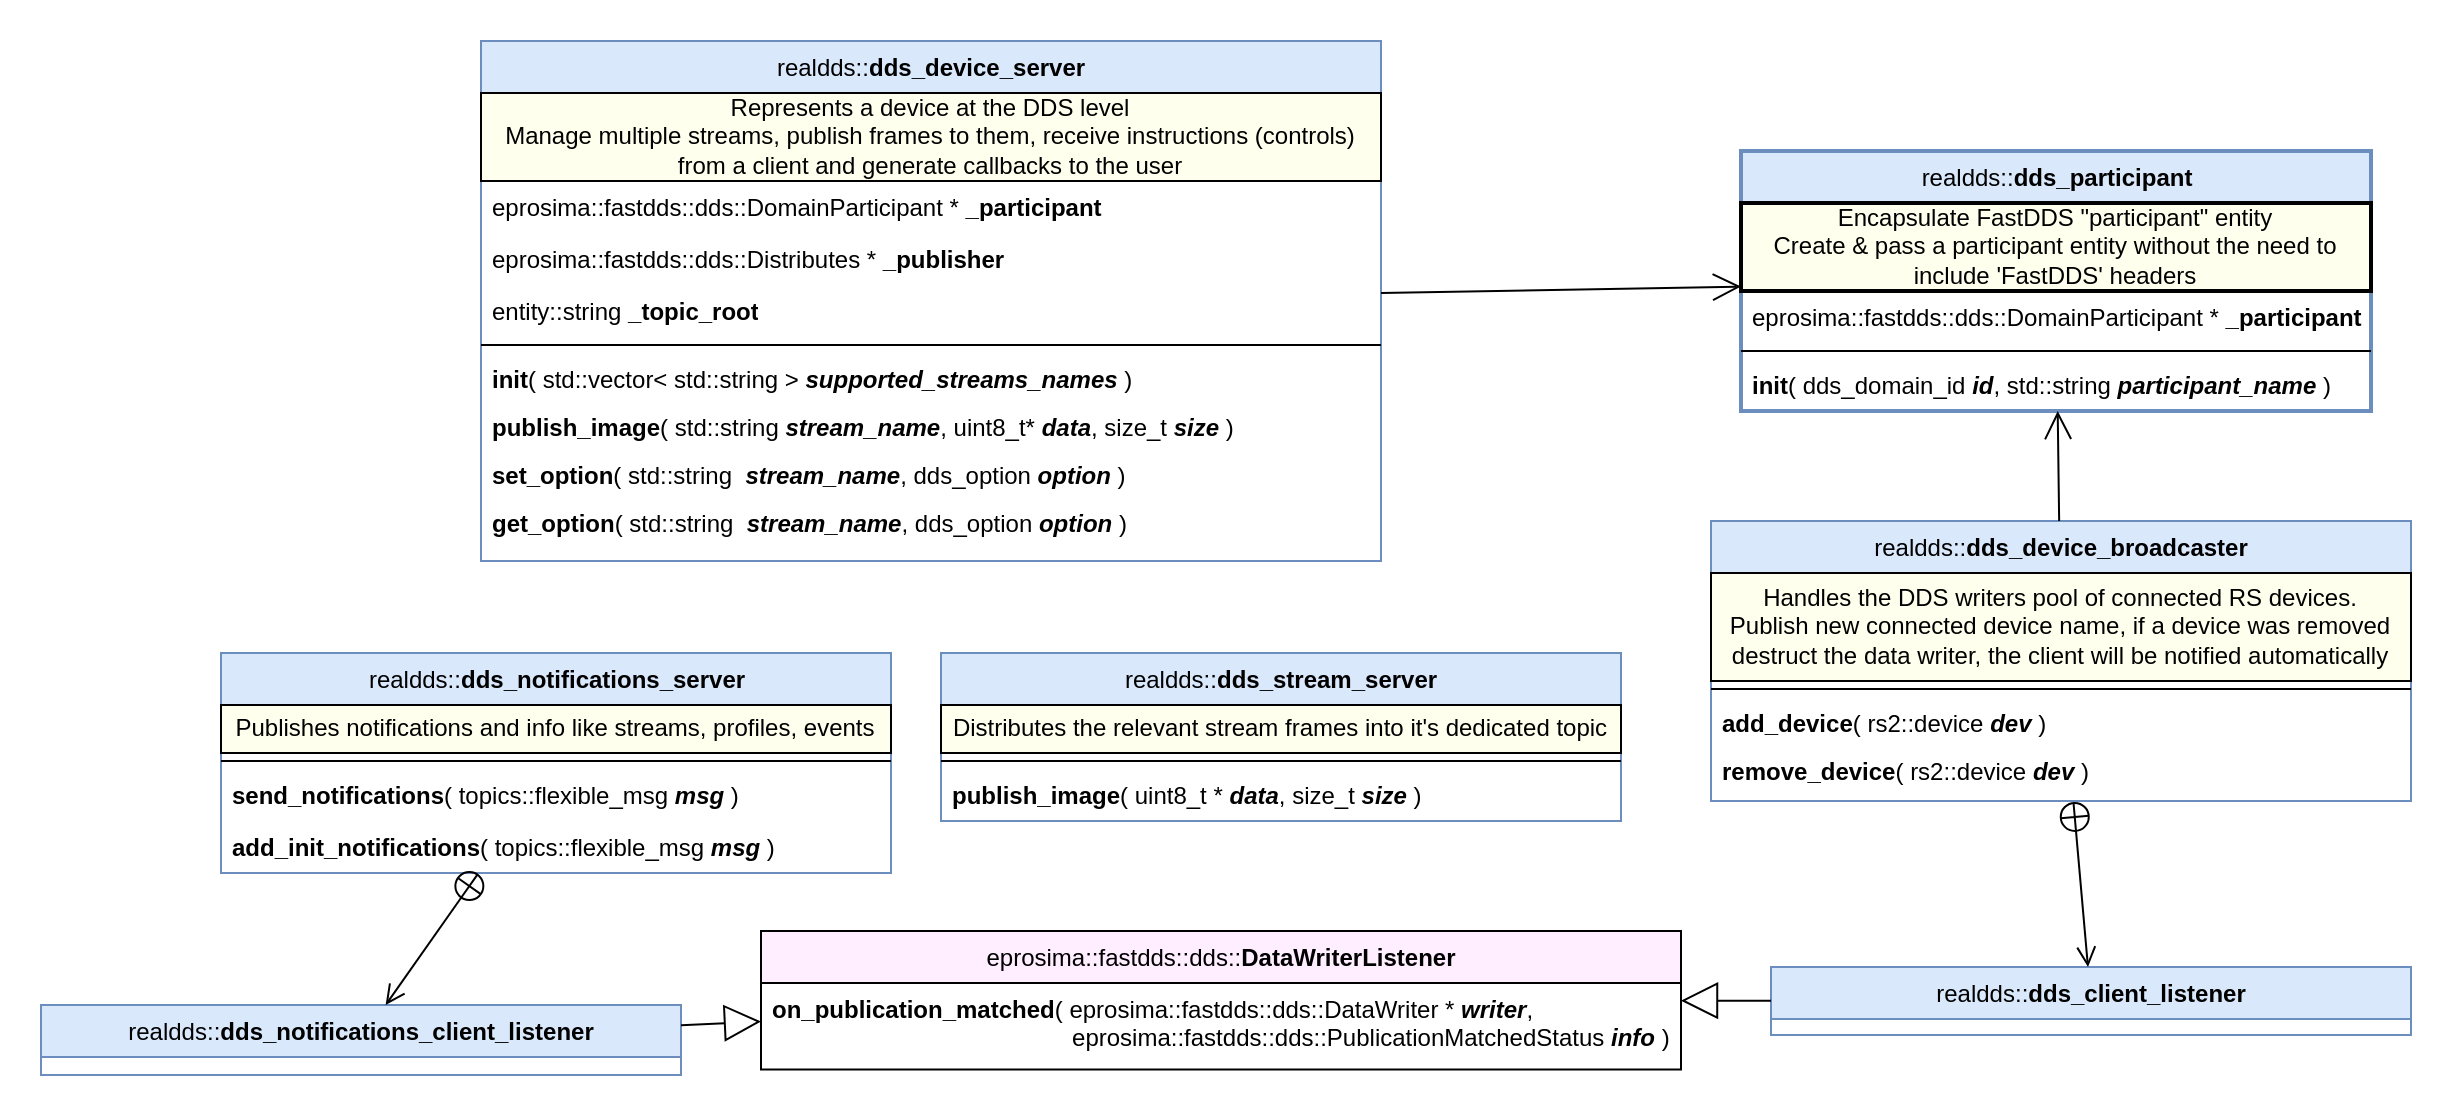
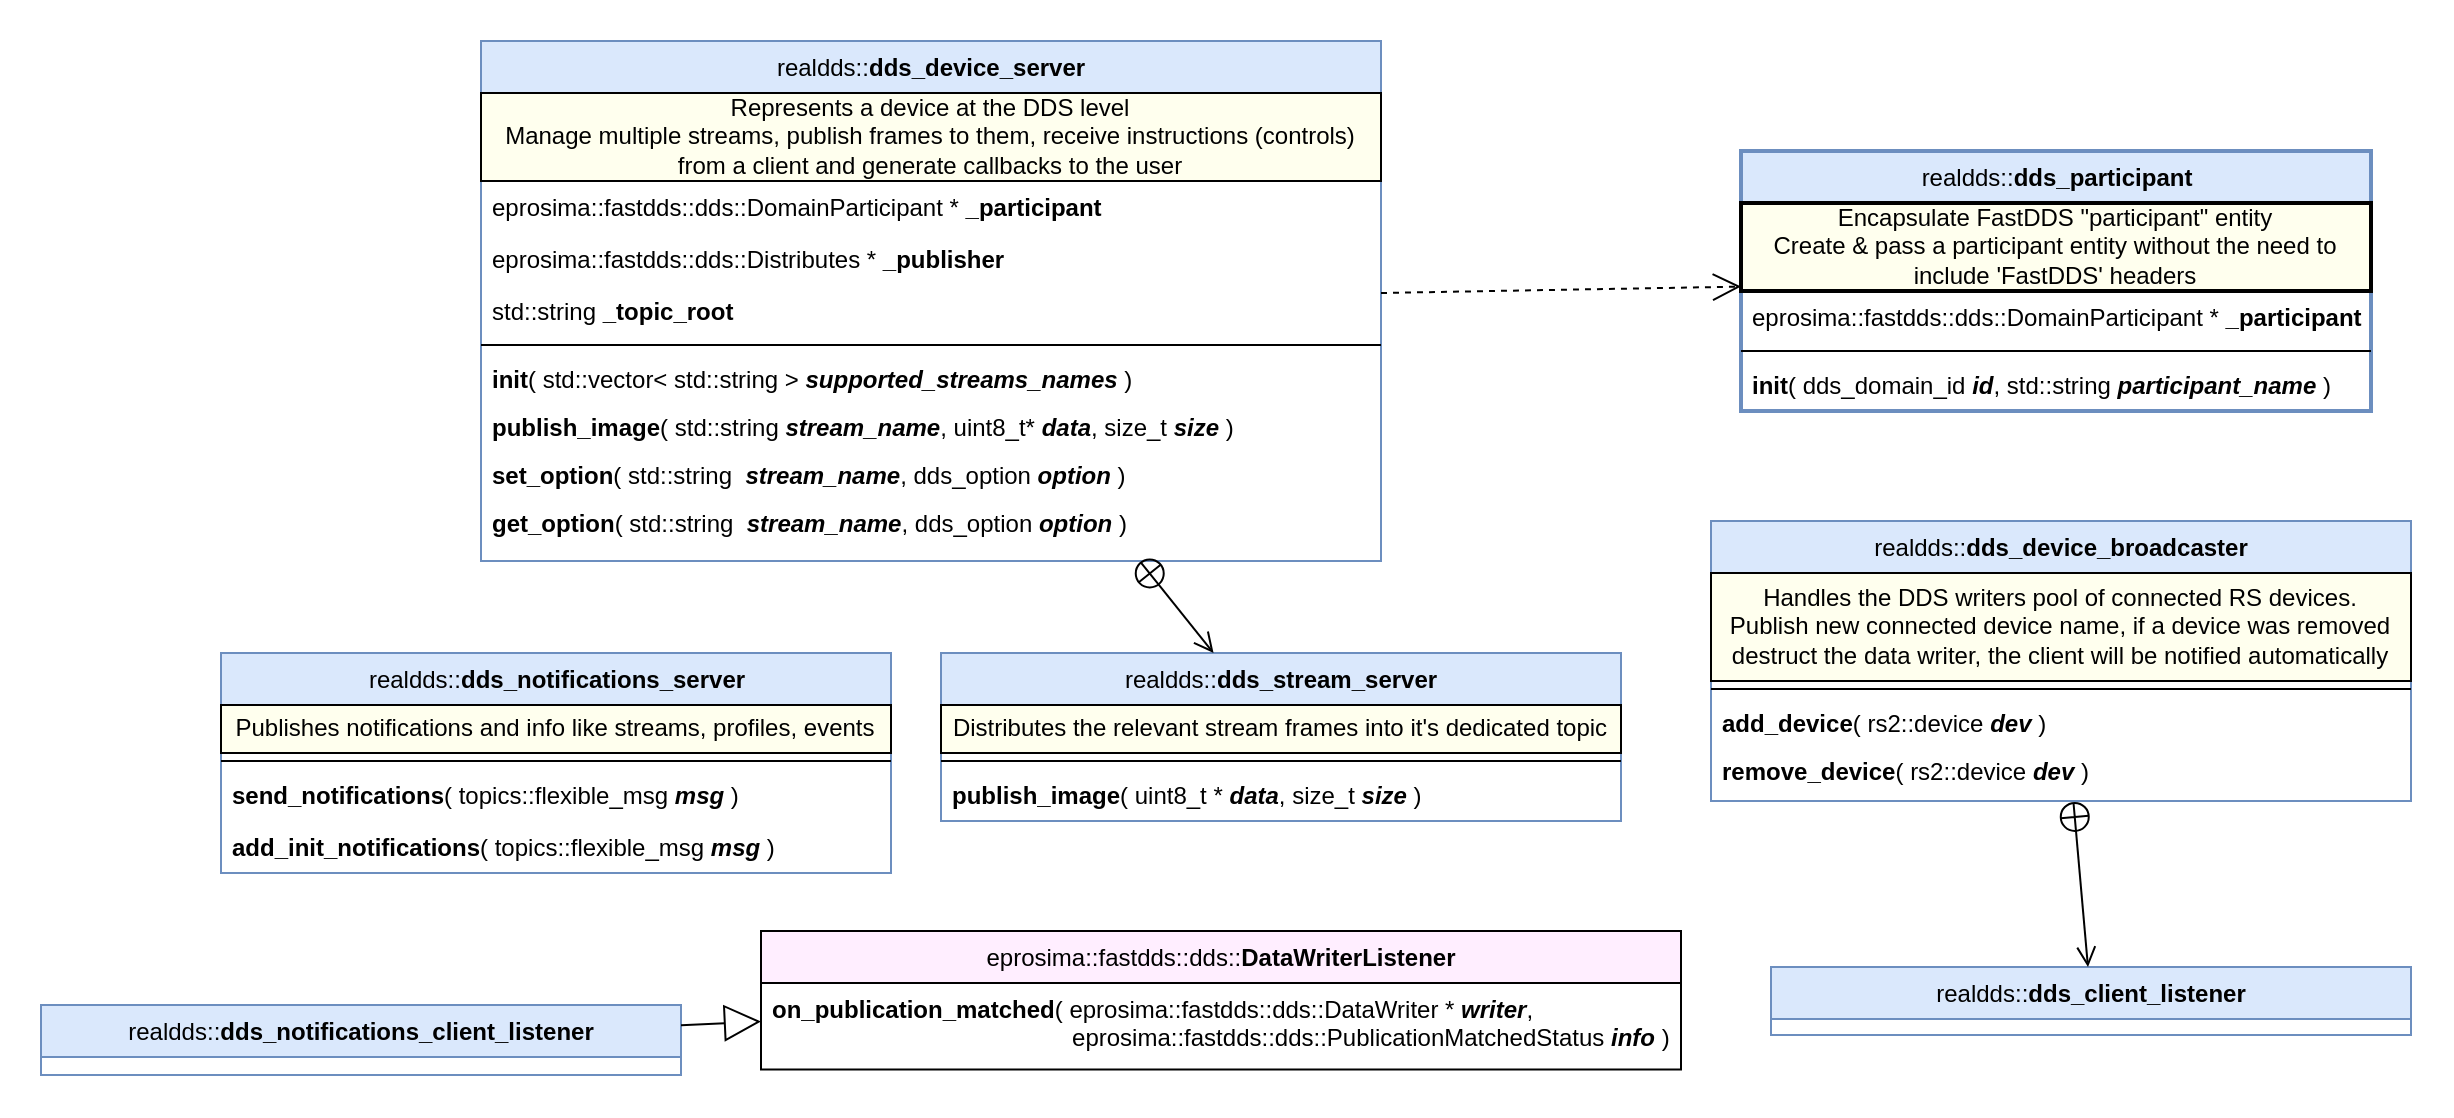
(1560, 290) -> (1560, 290)
(649, 313) -> (632, 313)
(2058, 469) -> none
none -> (1184, 617)
(425, 949) -> none
(1745, 1001) -> none
